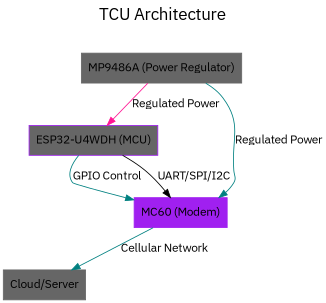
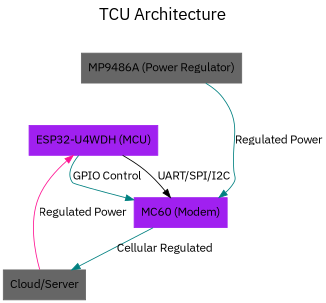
(130, 101) -> (35, 211)
(93, 140) -> (93, 140)
(165, 249) -> (165, 249)
